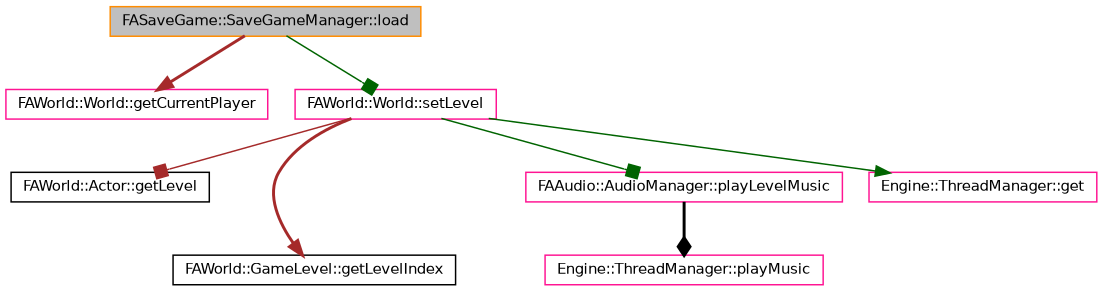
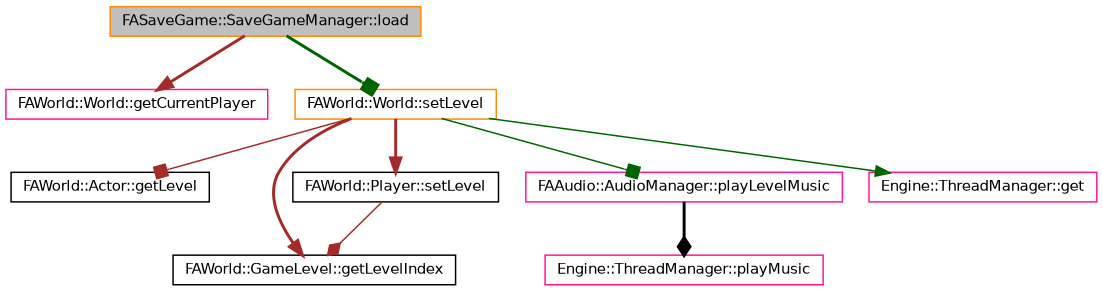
(324, 59) -> (324, 59)
(396, 104) -> (396, 104)
none -> (396, 187)
